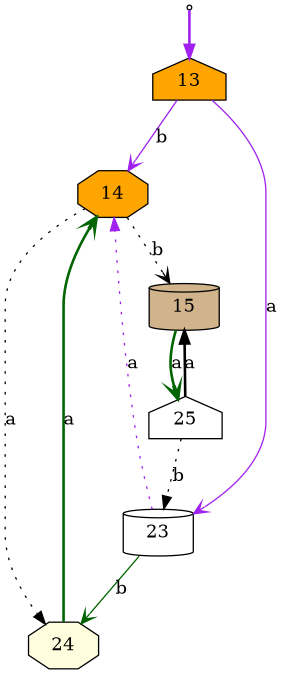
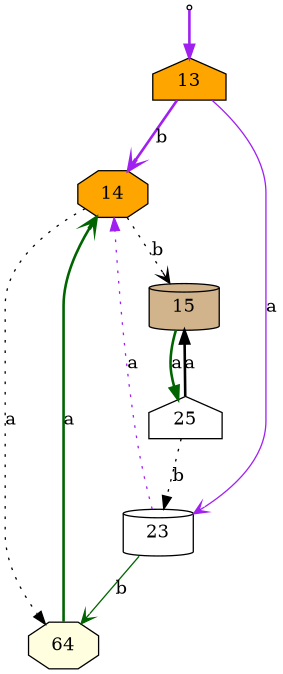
(156, 130) -> (156, 130)
(171, 359) -> (171, 359)
(64, 645) -> (64, 645)
